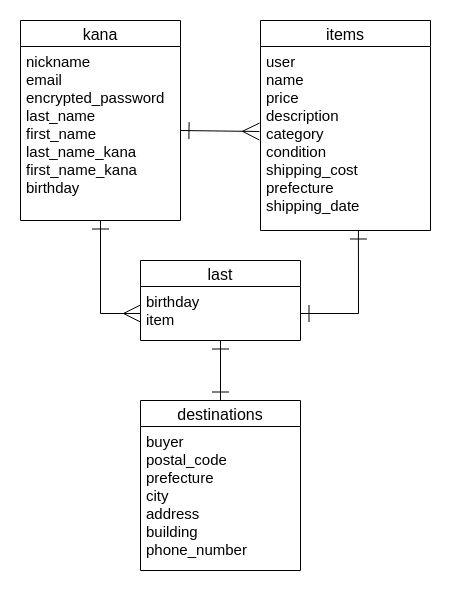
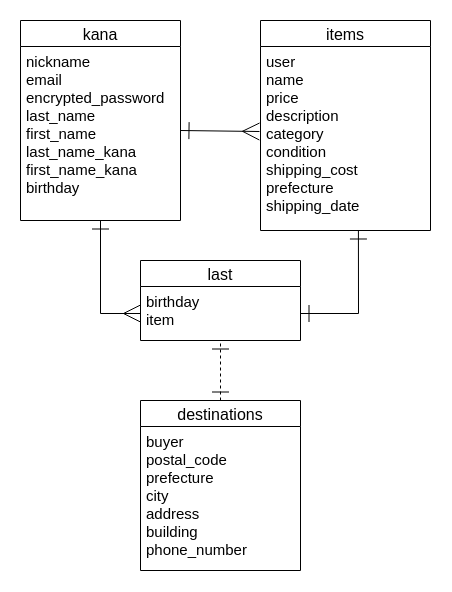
(221, 371) -> (221, 371)
